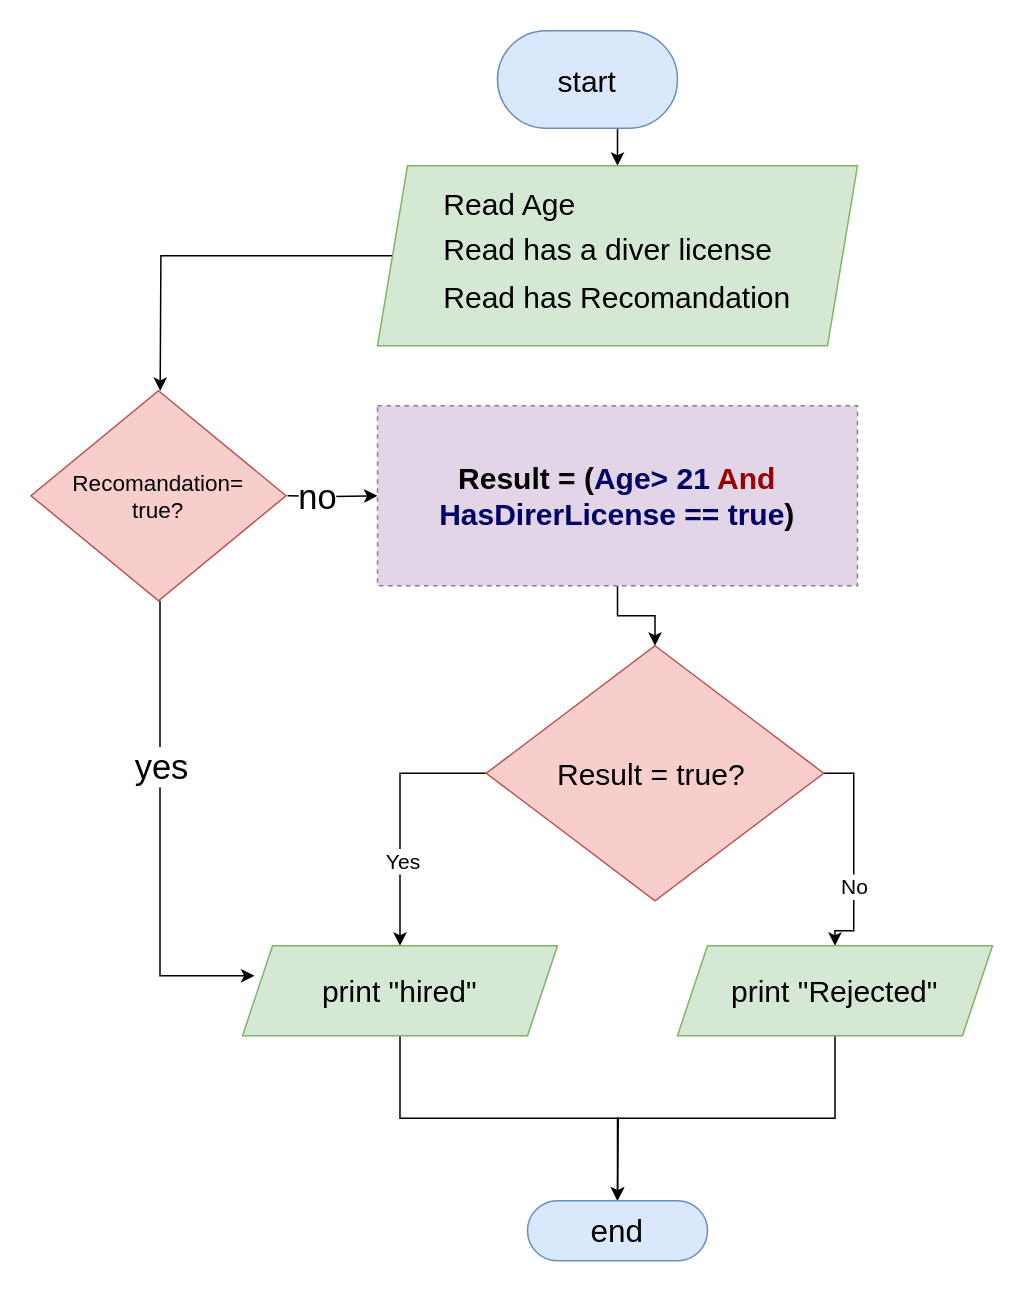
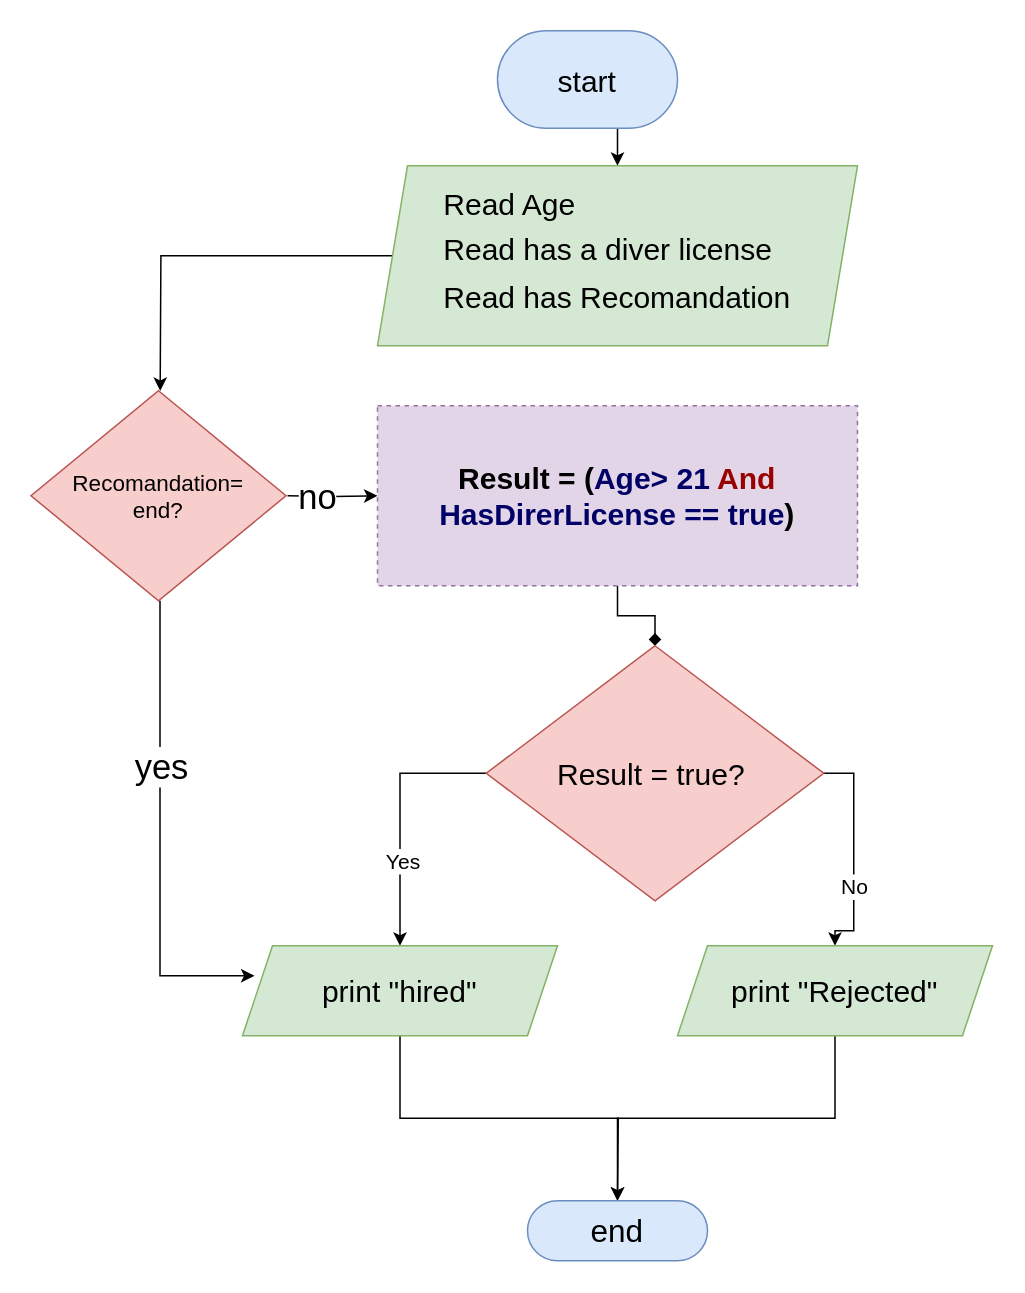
(158, 496) -> (158, 496)
(655, 634) -> (655, 633)
